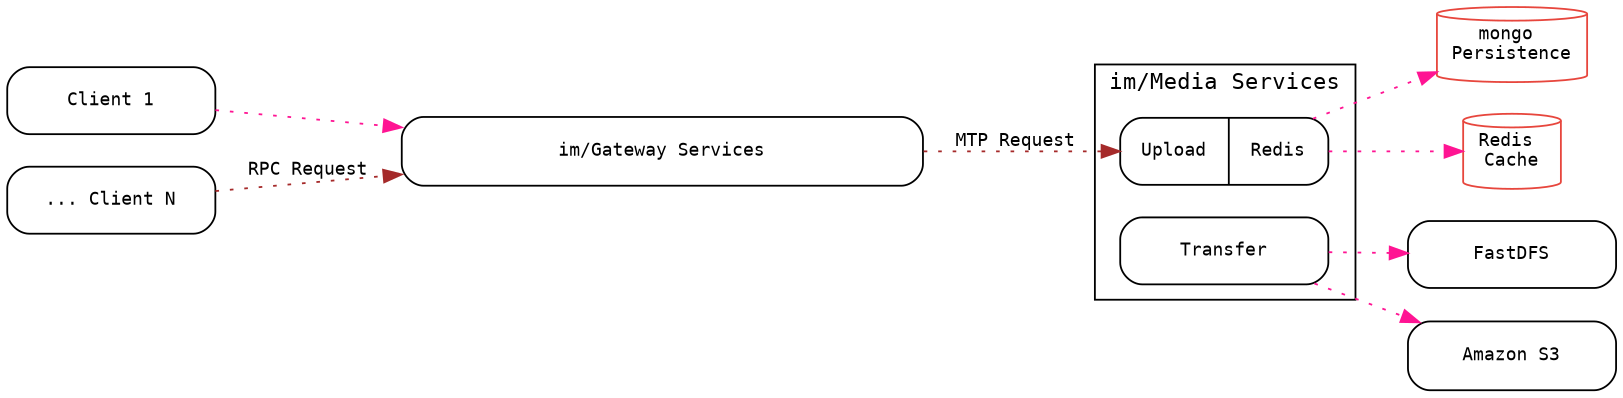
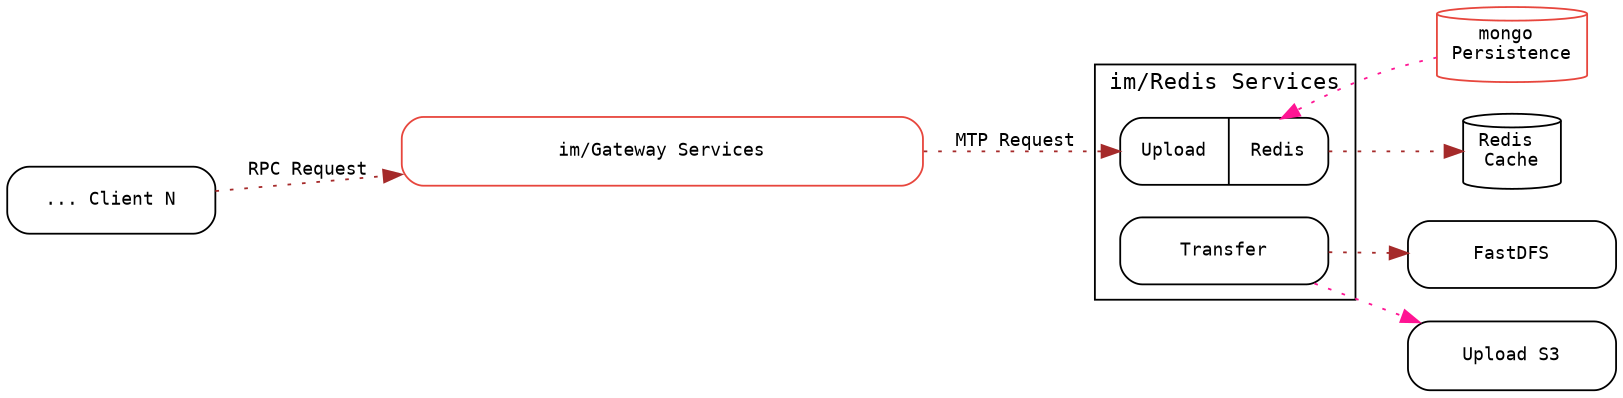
(1225, 83) -> (1225, 83)
(1369, 98) -> (1369, 77)
(111, 101) -> none
(662, 151) -> (662, 151)
(1387, 151) -> (1387, 151)
(1512, 151) -> (1512, 151)
(1367, 253) -> (1367, 253)
(1512, 356) -> (1512, 356)
